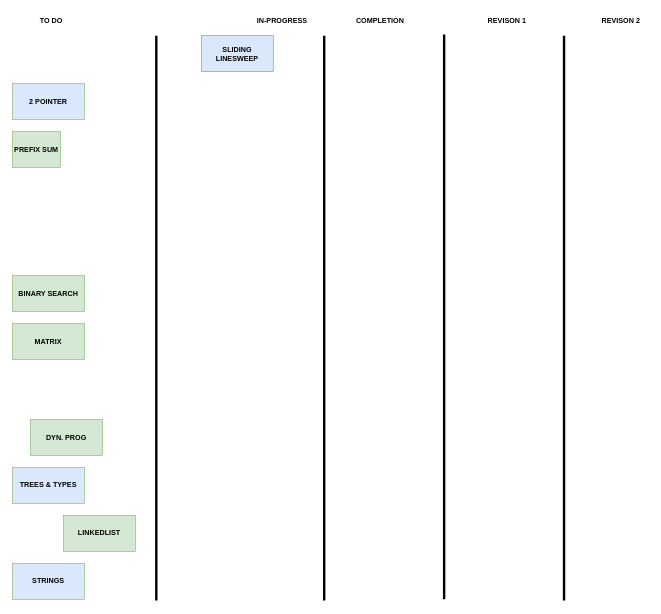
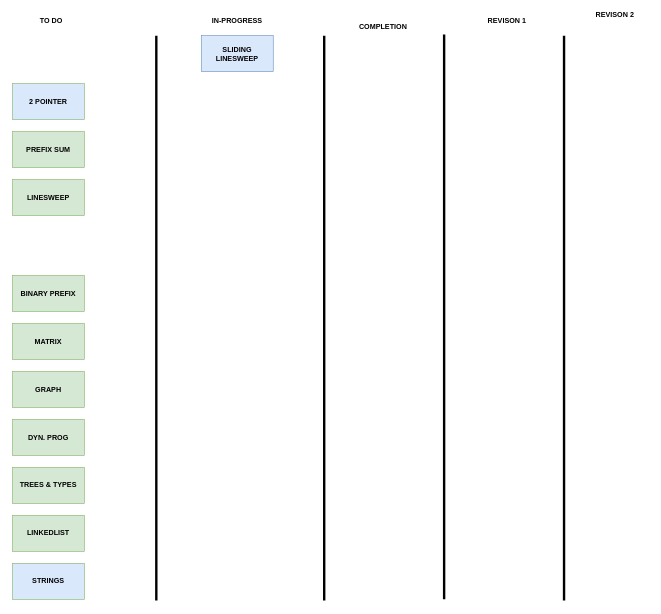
(282, 21) -> (237, 21)
(381, 21) -> (384, 27)
(621, 21) -> (615, 15)
(36, 150) -> (48, 150)
none -> (48, 198)
(48, 294) -> (48, 294)
none -> (48, 390)
(66, 438) -> (48, 438)
(48, 486) -> (48, 486)
(99, 534) -> (48, 534)
